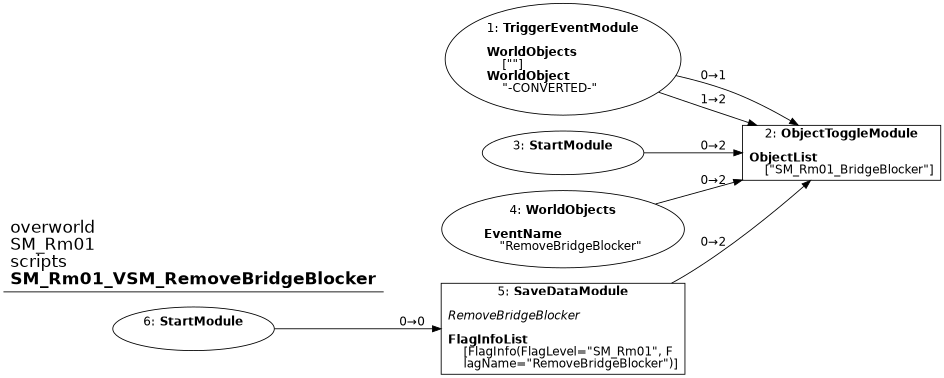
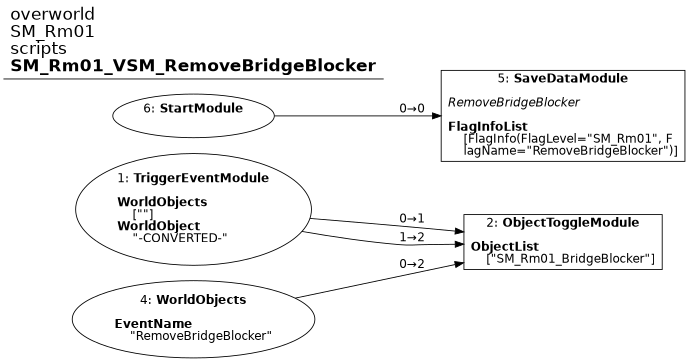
(563, 153) -> none
(740, 238) -> none
